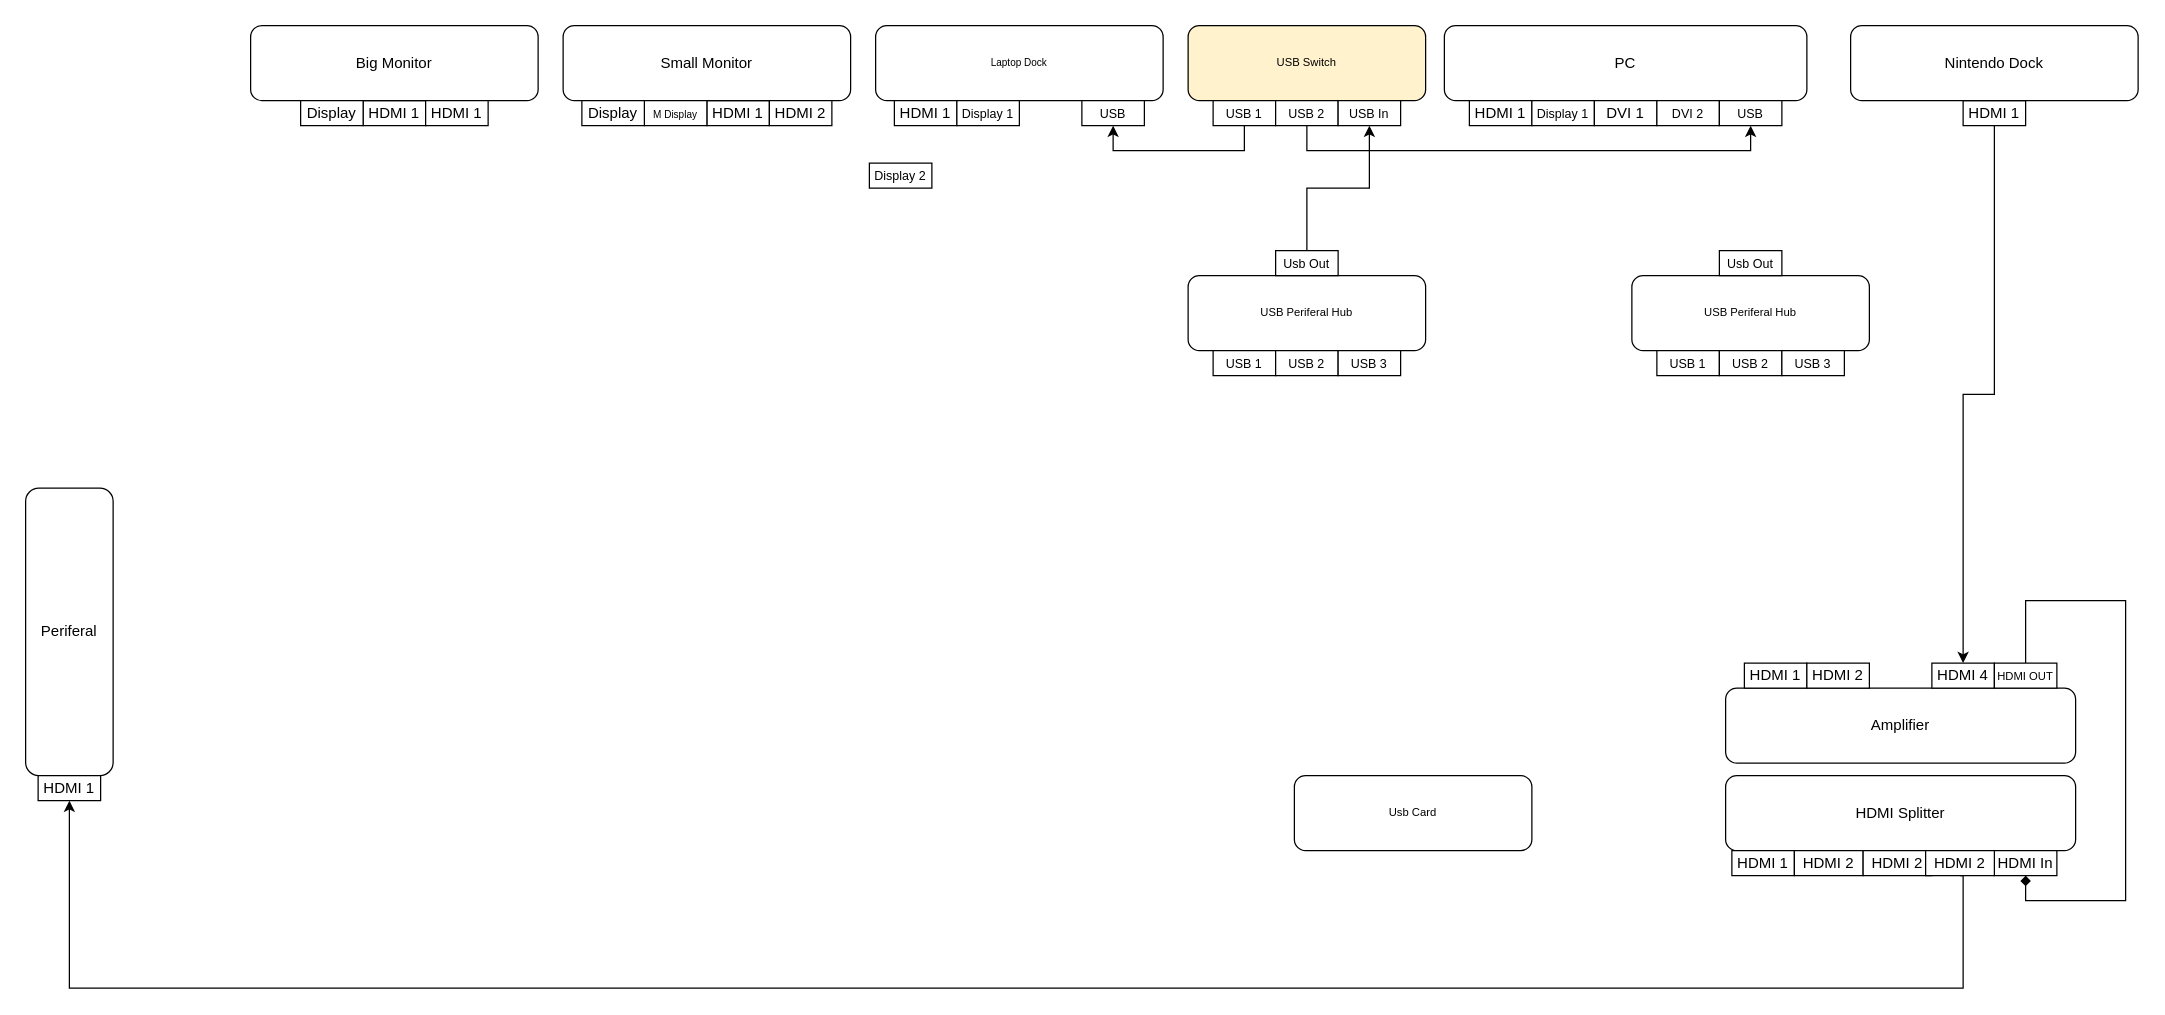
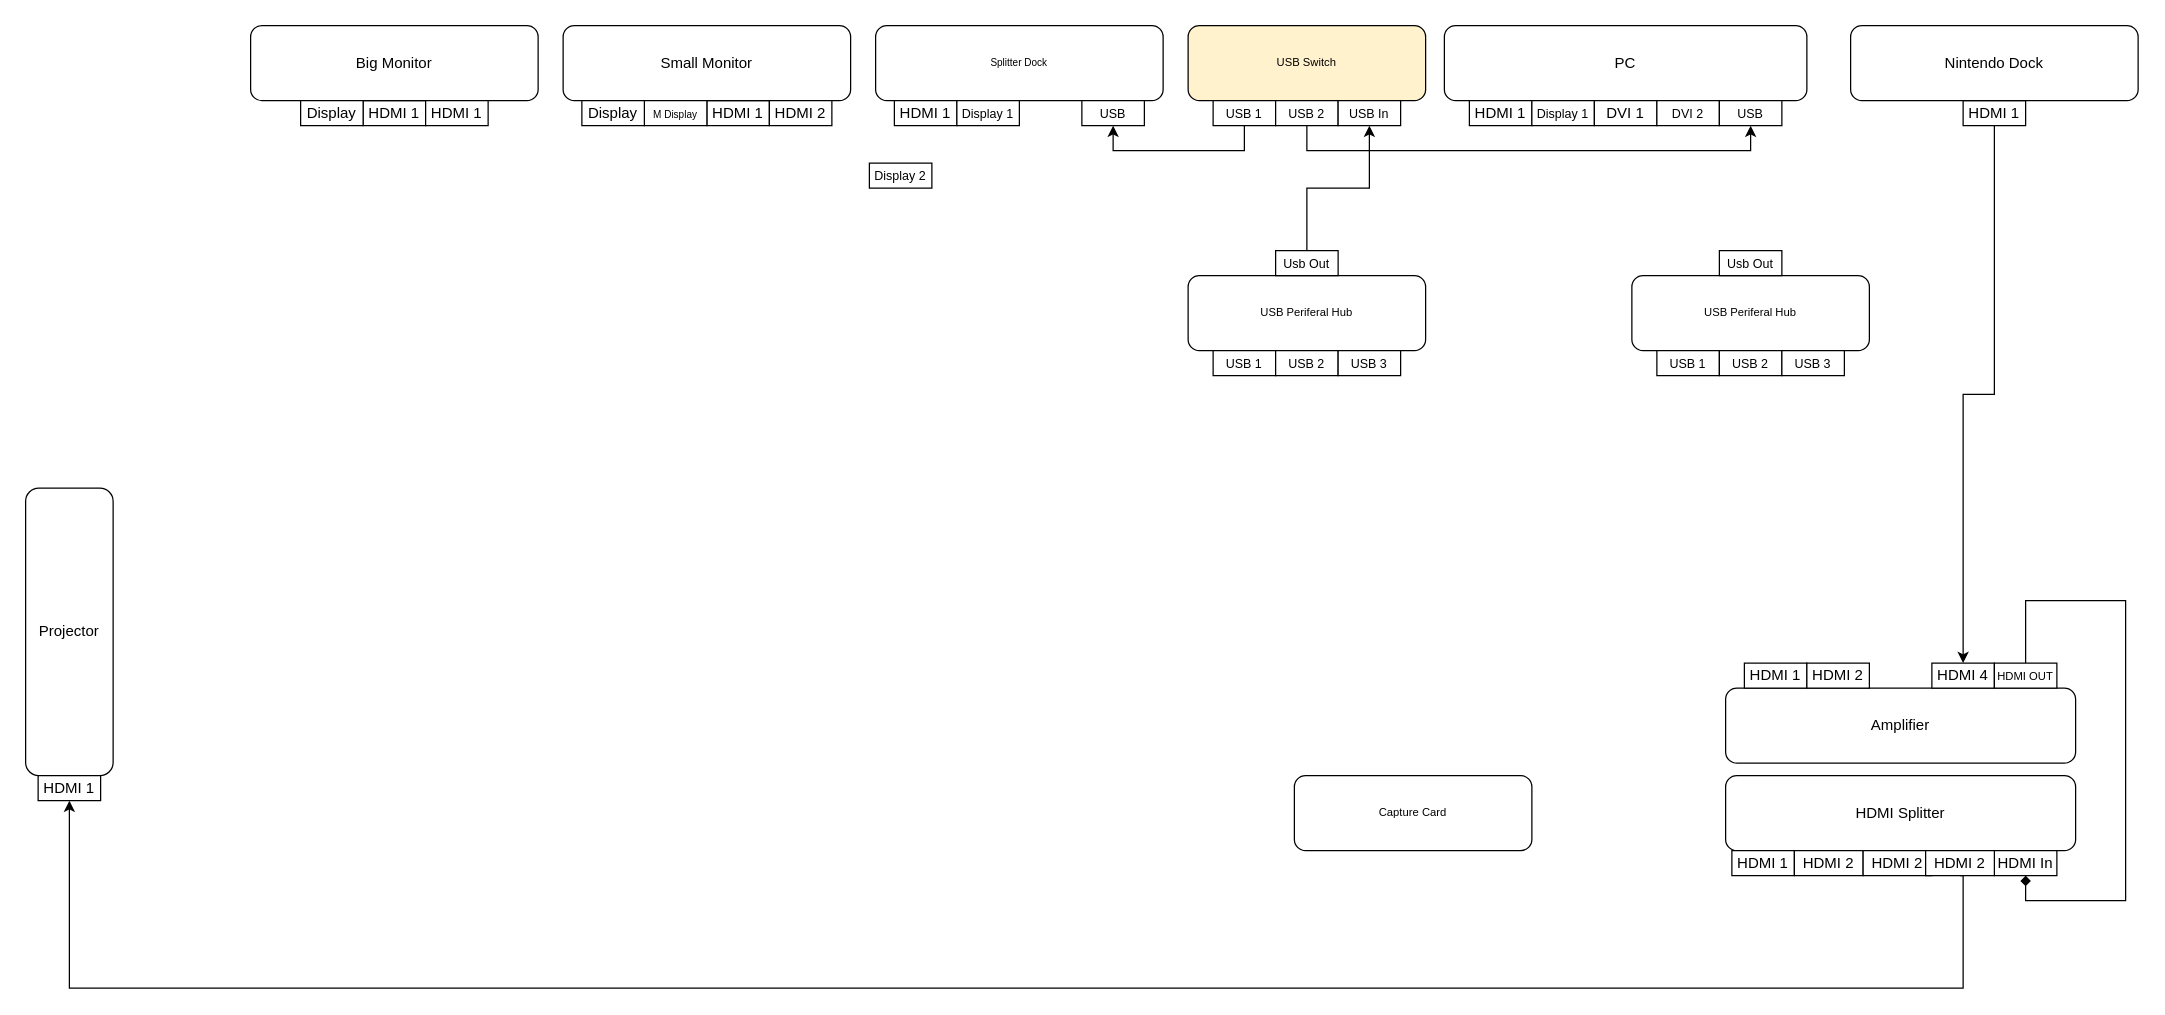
(1019, 63) -> (1019, 63)
(69, 632) -> (69, 632)
(1413, 813) -> (1413, 813)
